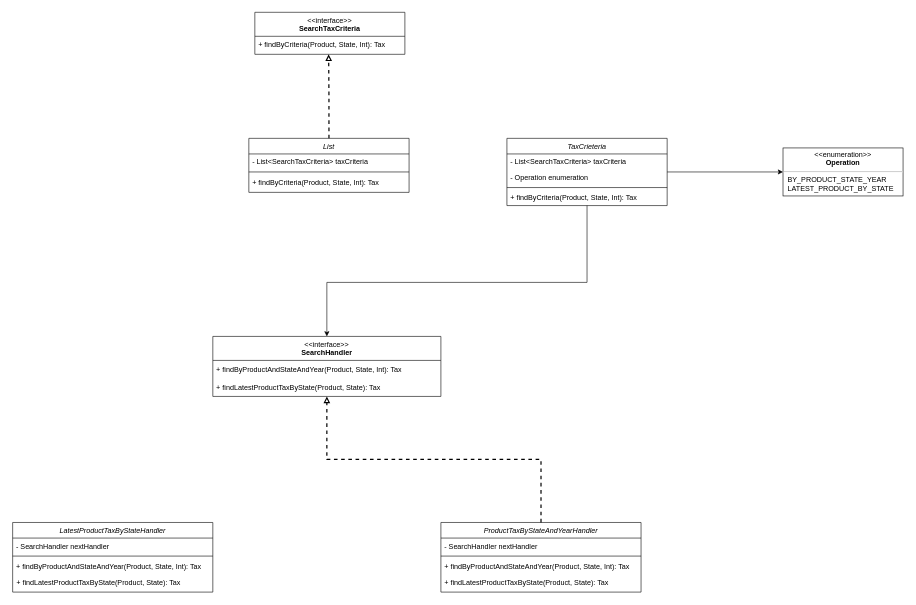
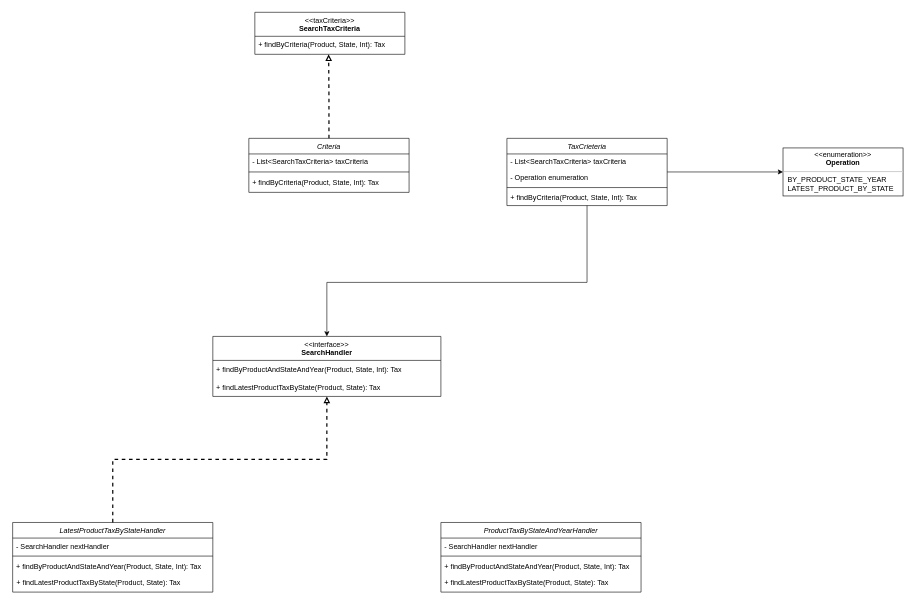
(330, 25) -> (330, 25)
(329, 146) -> (329, 146)
none -> (187, 459)
(466, 459) -> none
